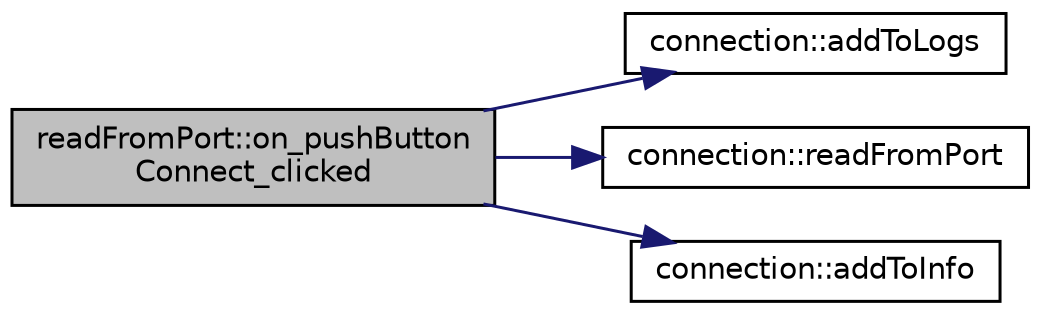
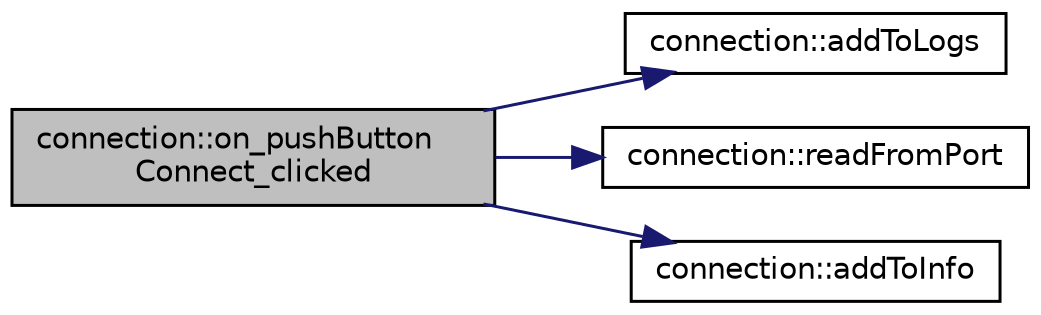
(253, 157) -> (253, 157)
